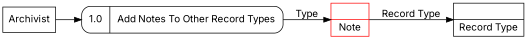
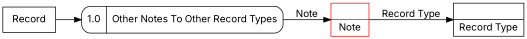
(307, 14) -> (307, 14)
(196, 19) -> (195, 19)
(29, 20) -> (29, 20)
